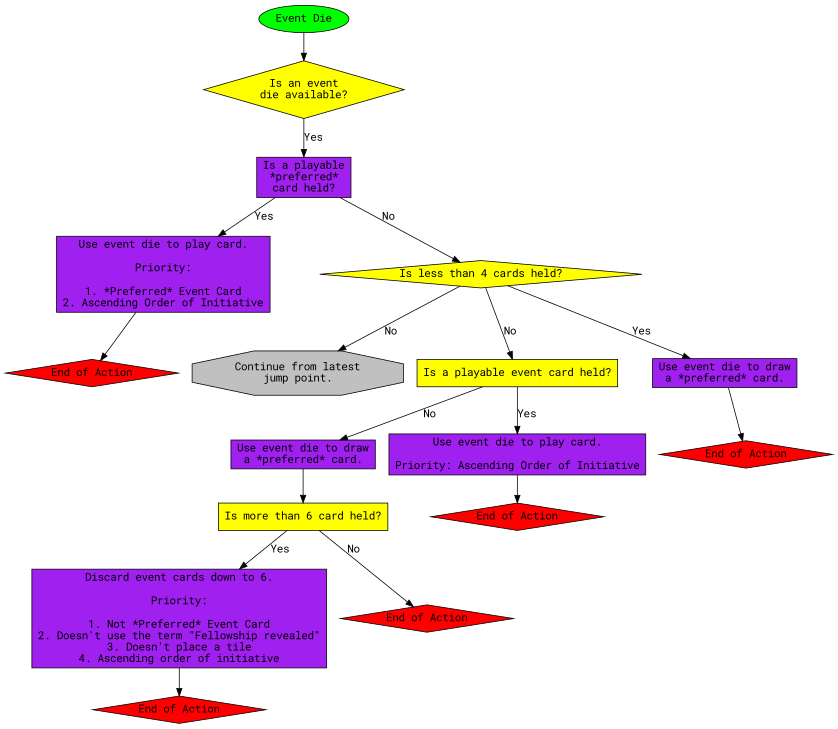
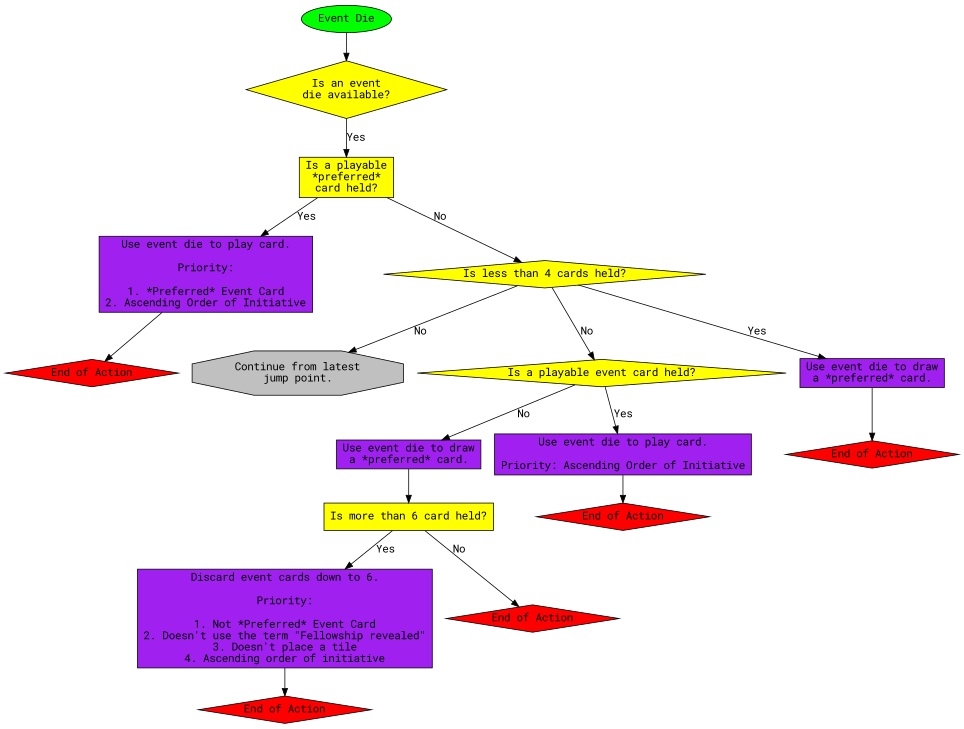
(304, 177) -> (346, 177)
(517, 373) -> (602, 373)
